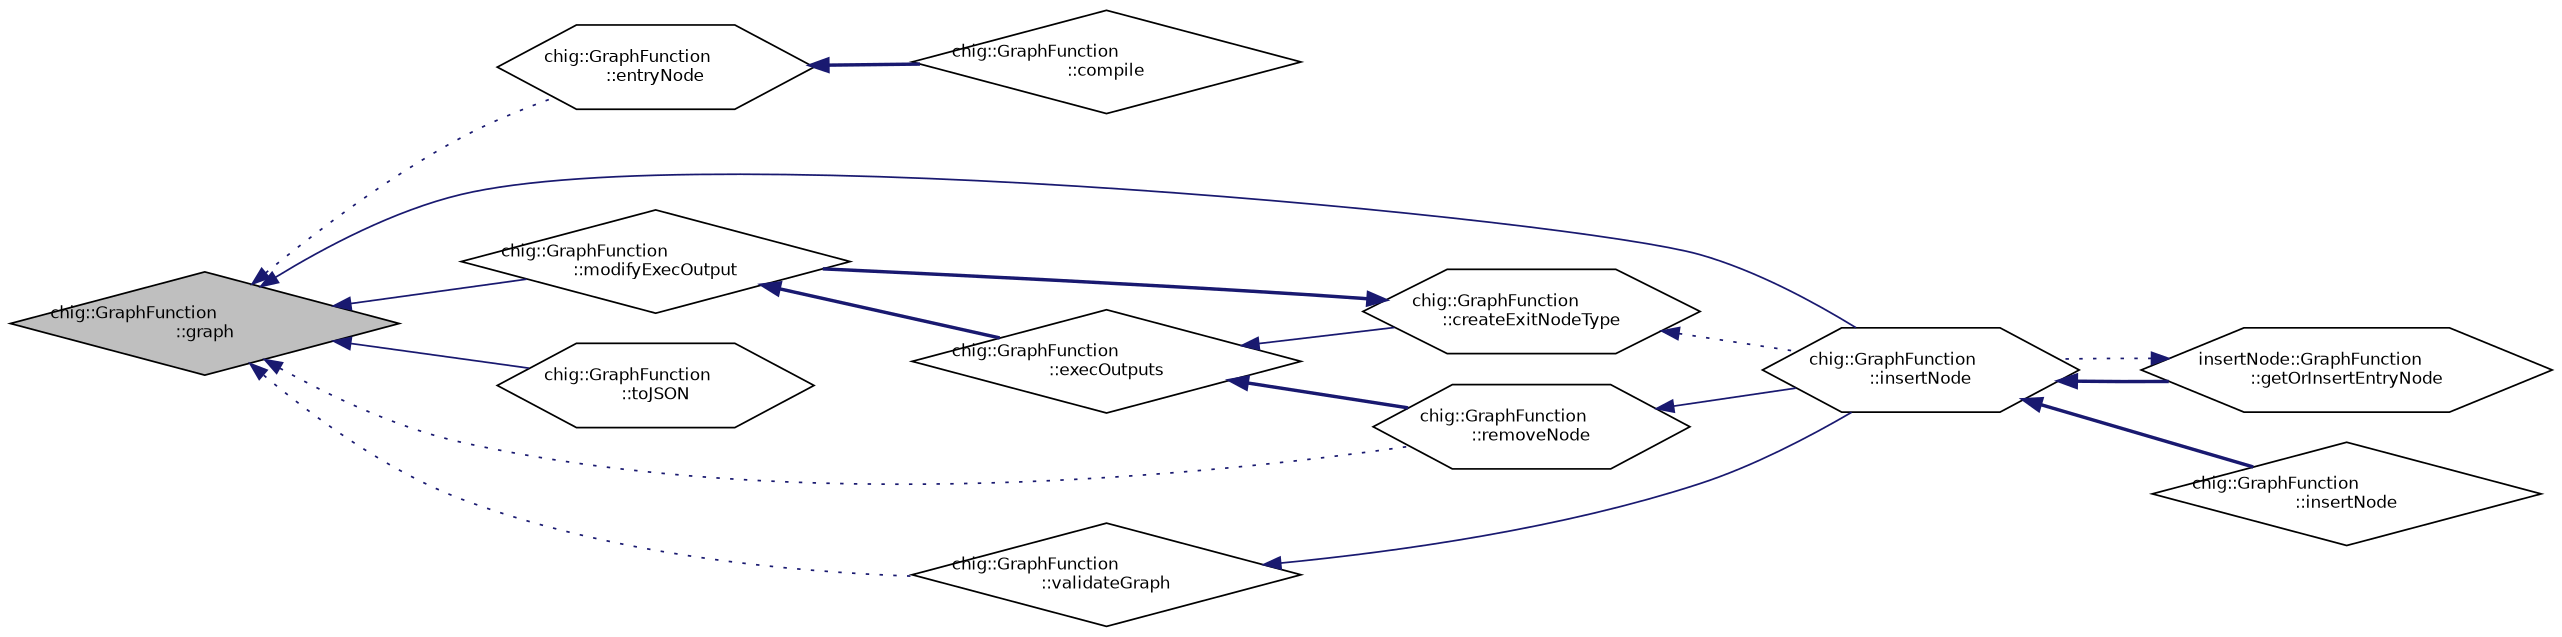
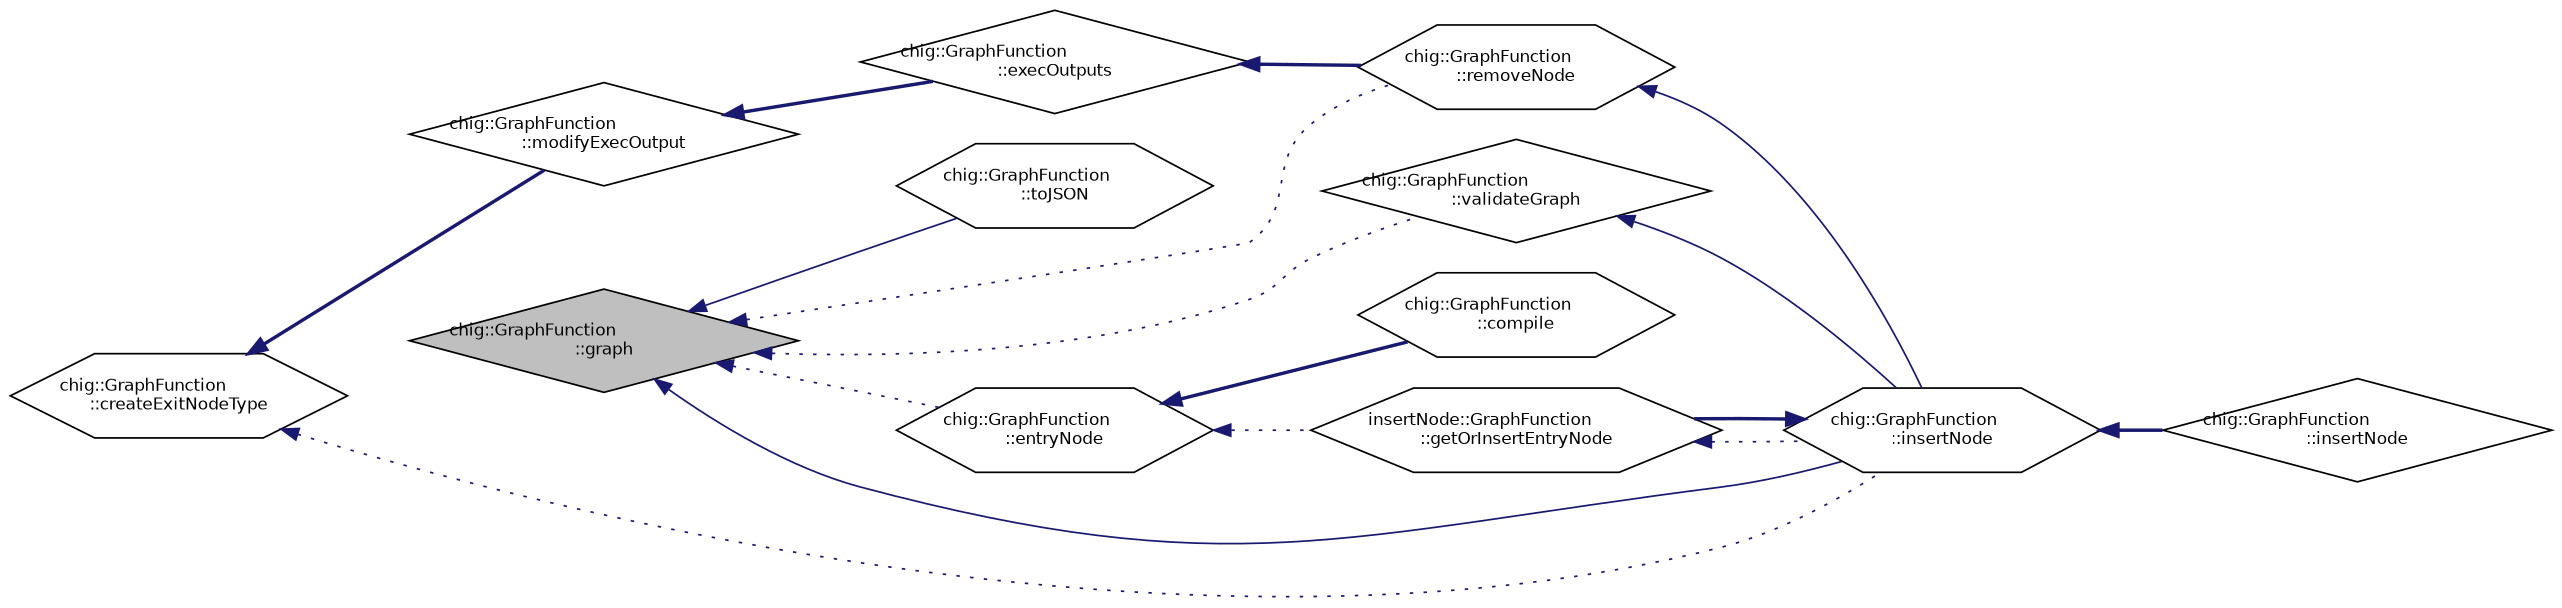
(1106, 62) -> (1516, 315)
(439, 291) -> none
(1327, 336) -> none
none -> (1271, 430)
